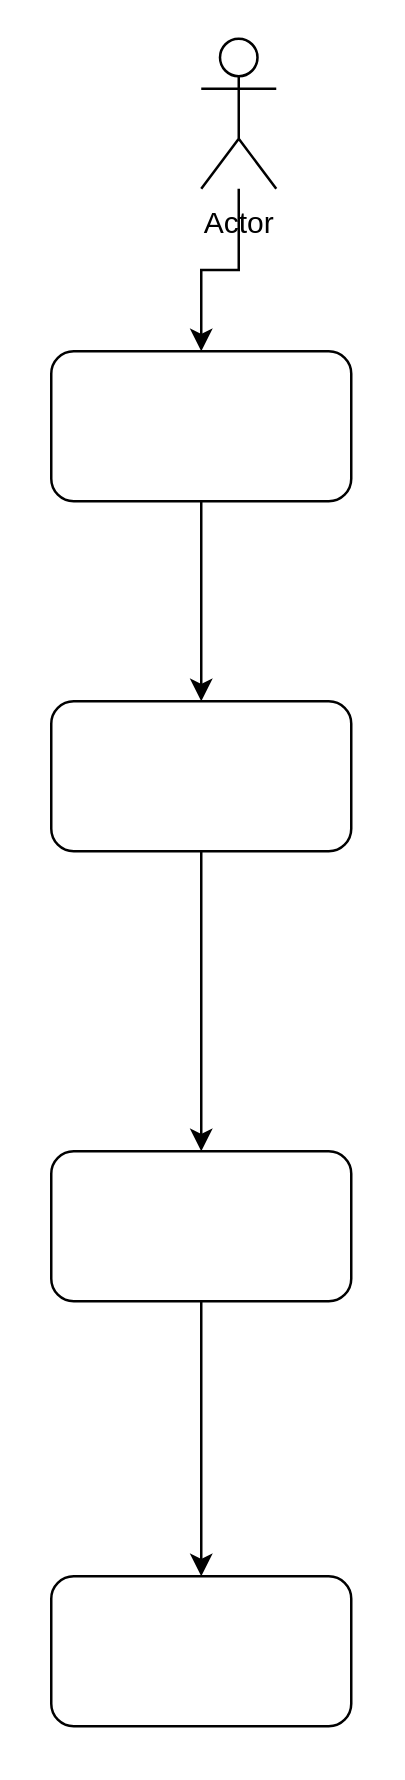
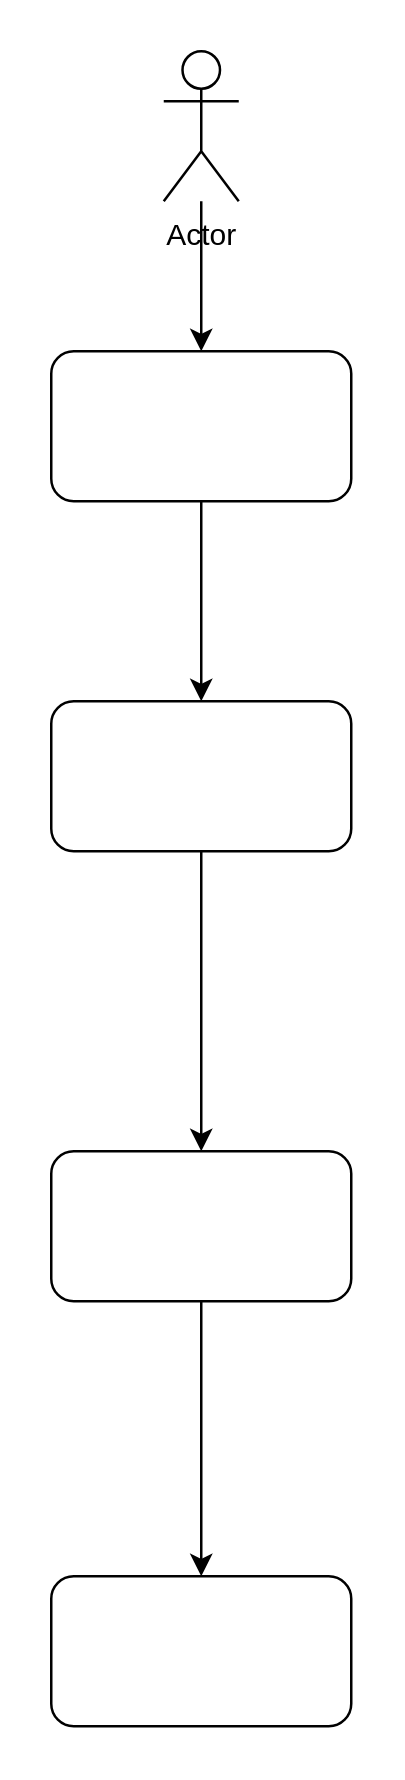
(239, 114) -> (201, 126)
